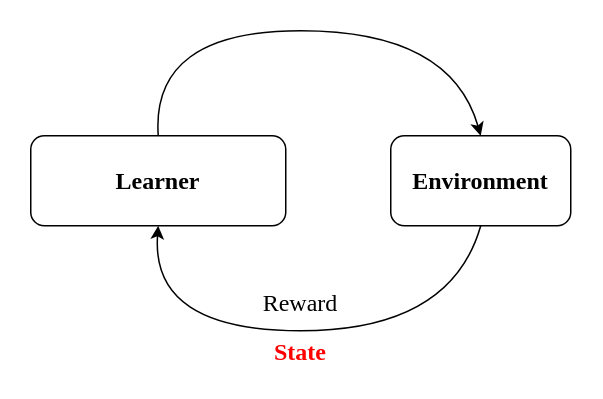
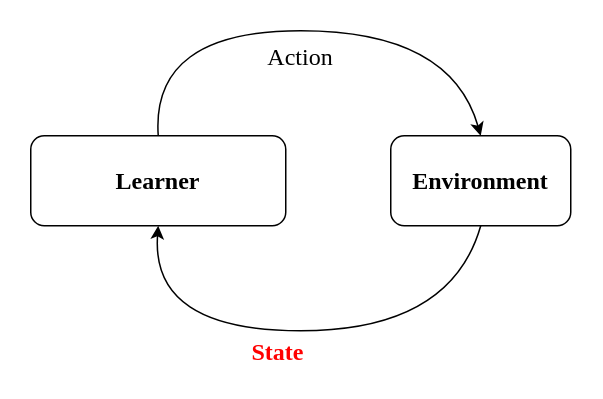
none -> (301, 56)
(301, 302) -> none
(301, 352) -> (278, 352)
